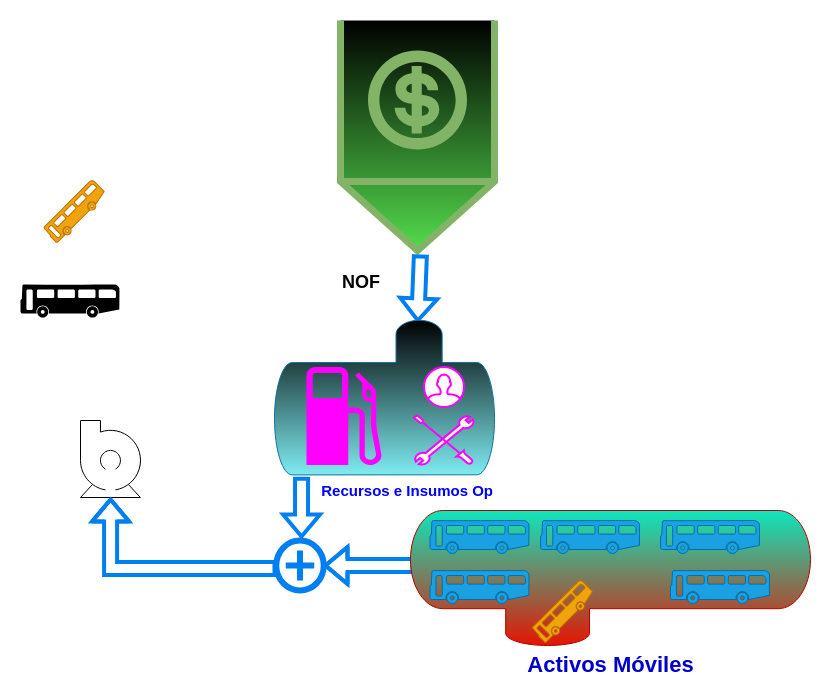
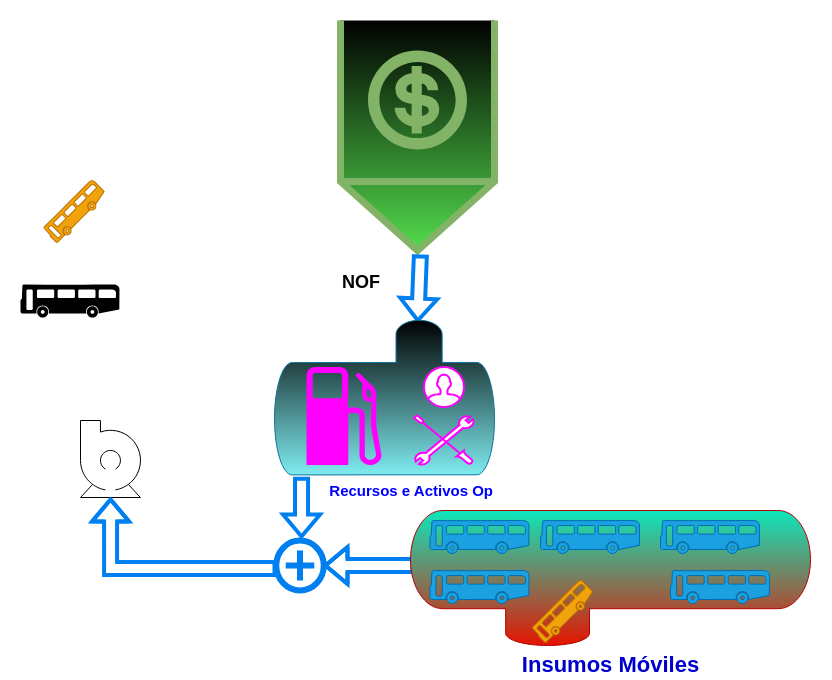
(428, 490) -> (429, 490)
(611, 660) -> (611, 660)
